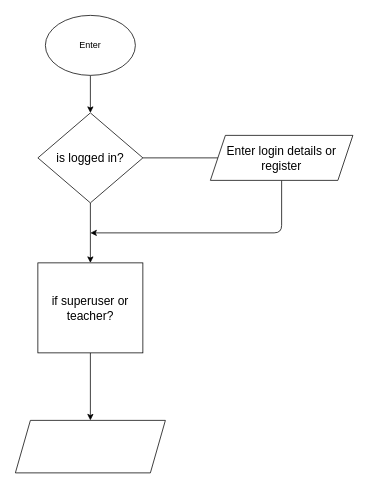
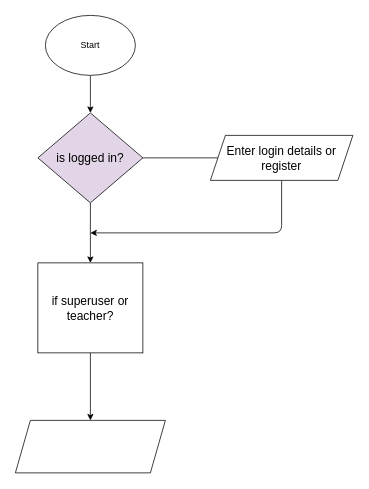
(90, 45) -> (90, 45)
(90, 158) -> (90, 158)
